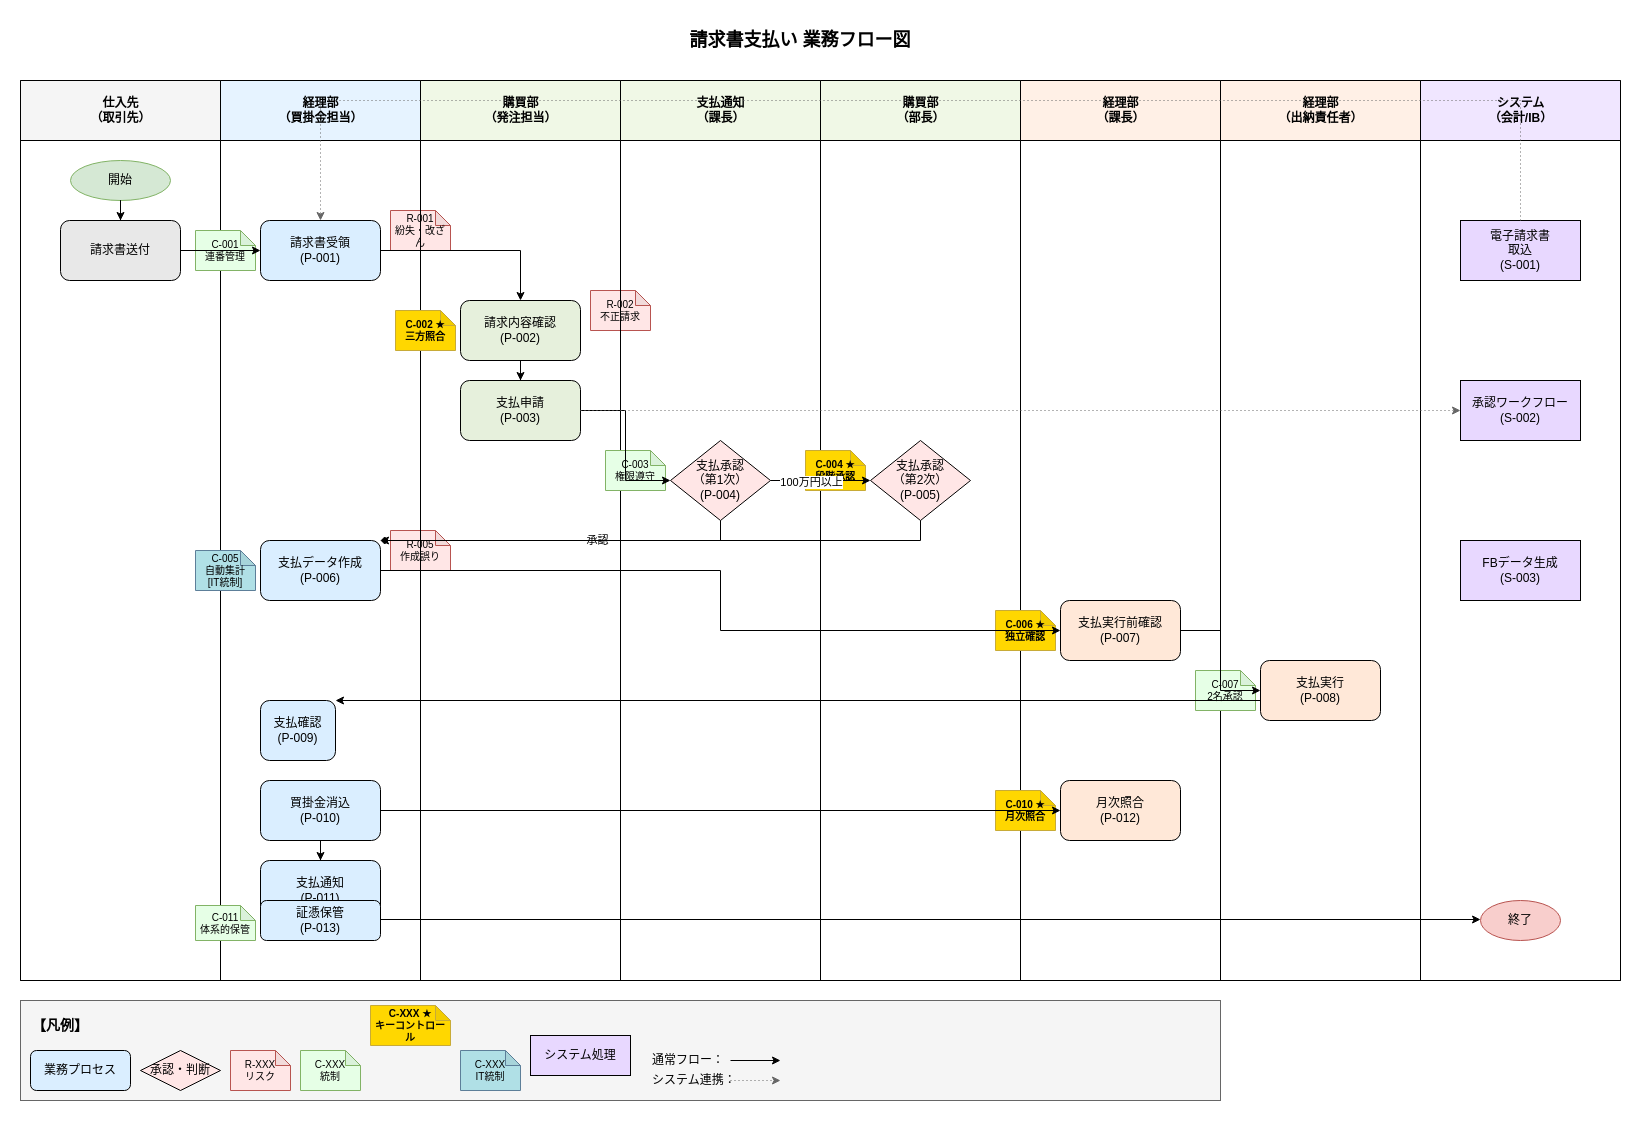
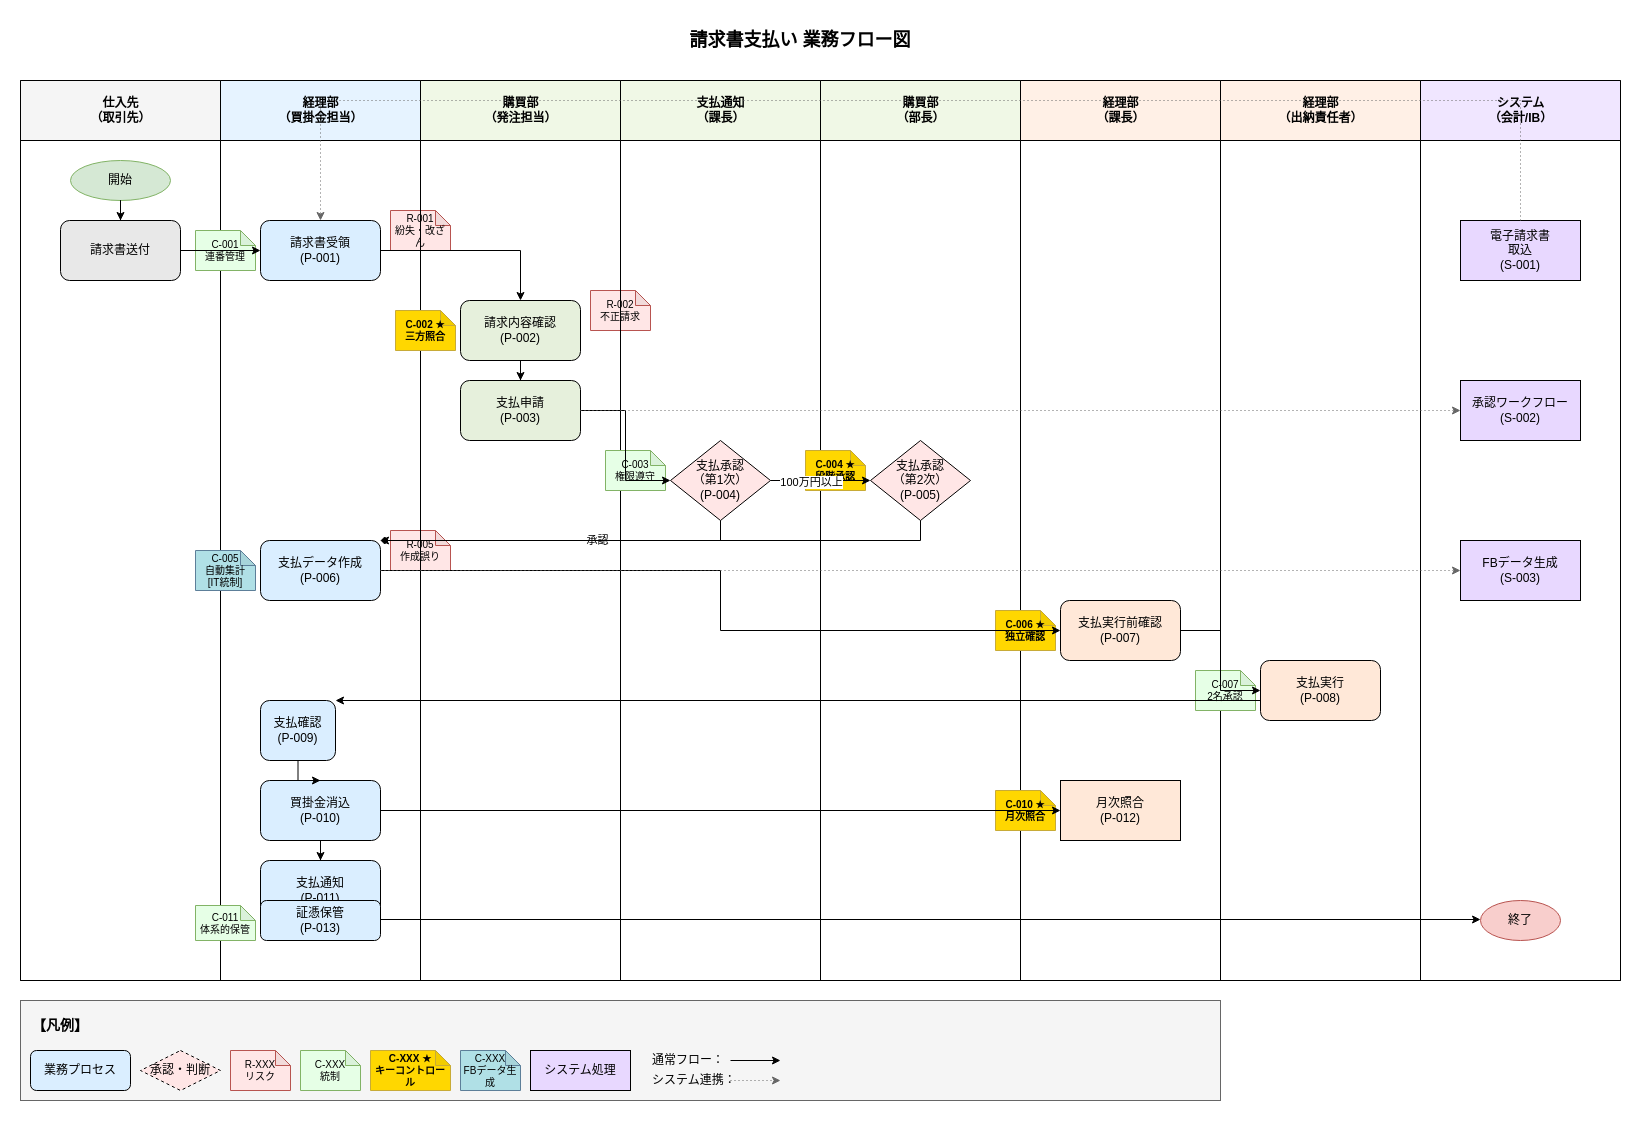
none -> (1452, 571)
none -> (298, 772)
(1121, 811) -> (1121, 811)
(411, 1026) -> (411, 1071)
(581, 1056) -> (581, 1071)
(181, 1071) -> (181, 1071)
(491, 1071) -> (491, 1071)
